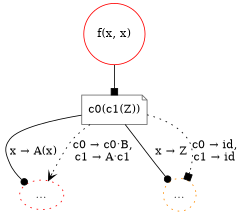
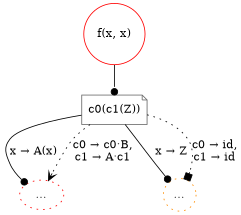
(114, 76) -> (114, 76)
